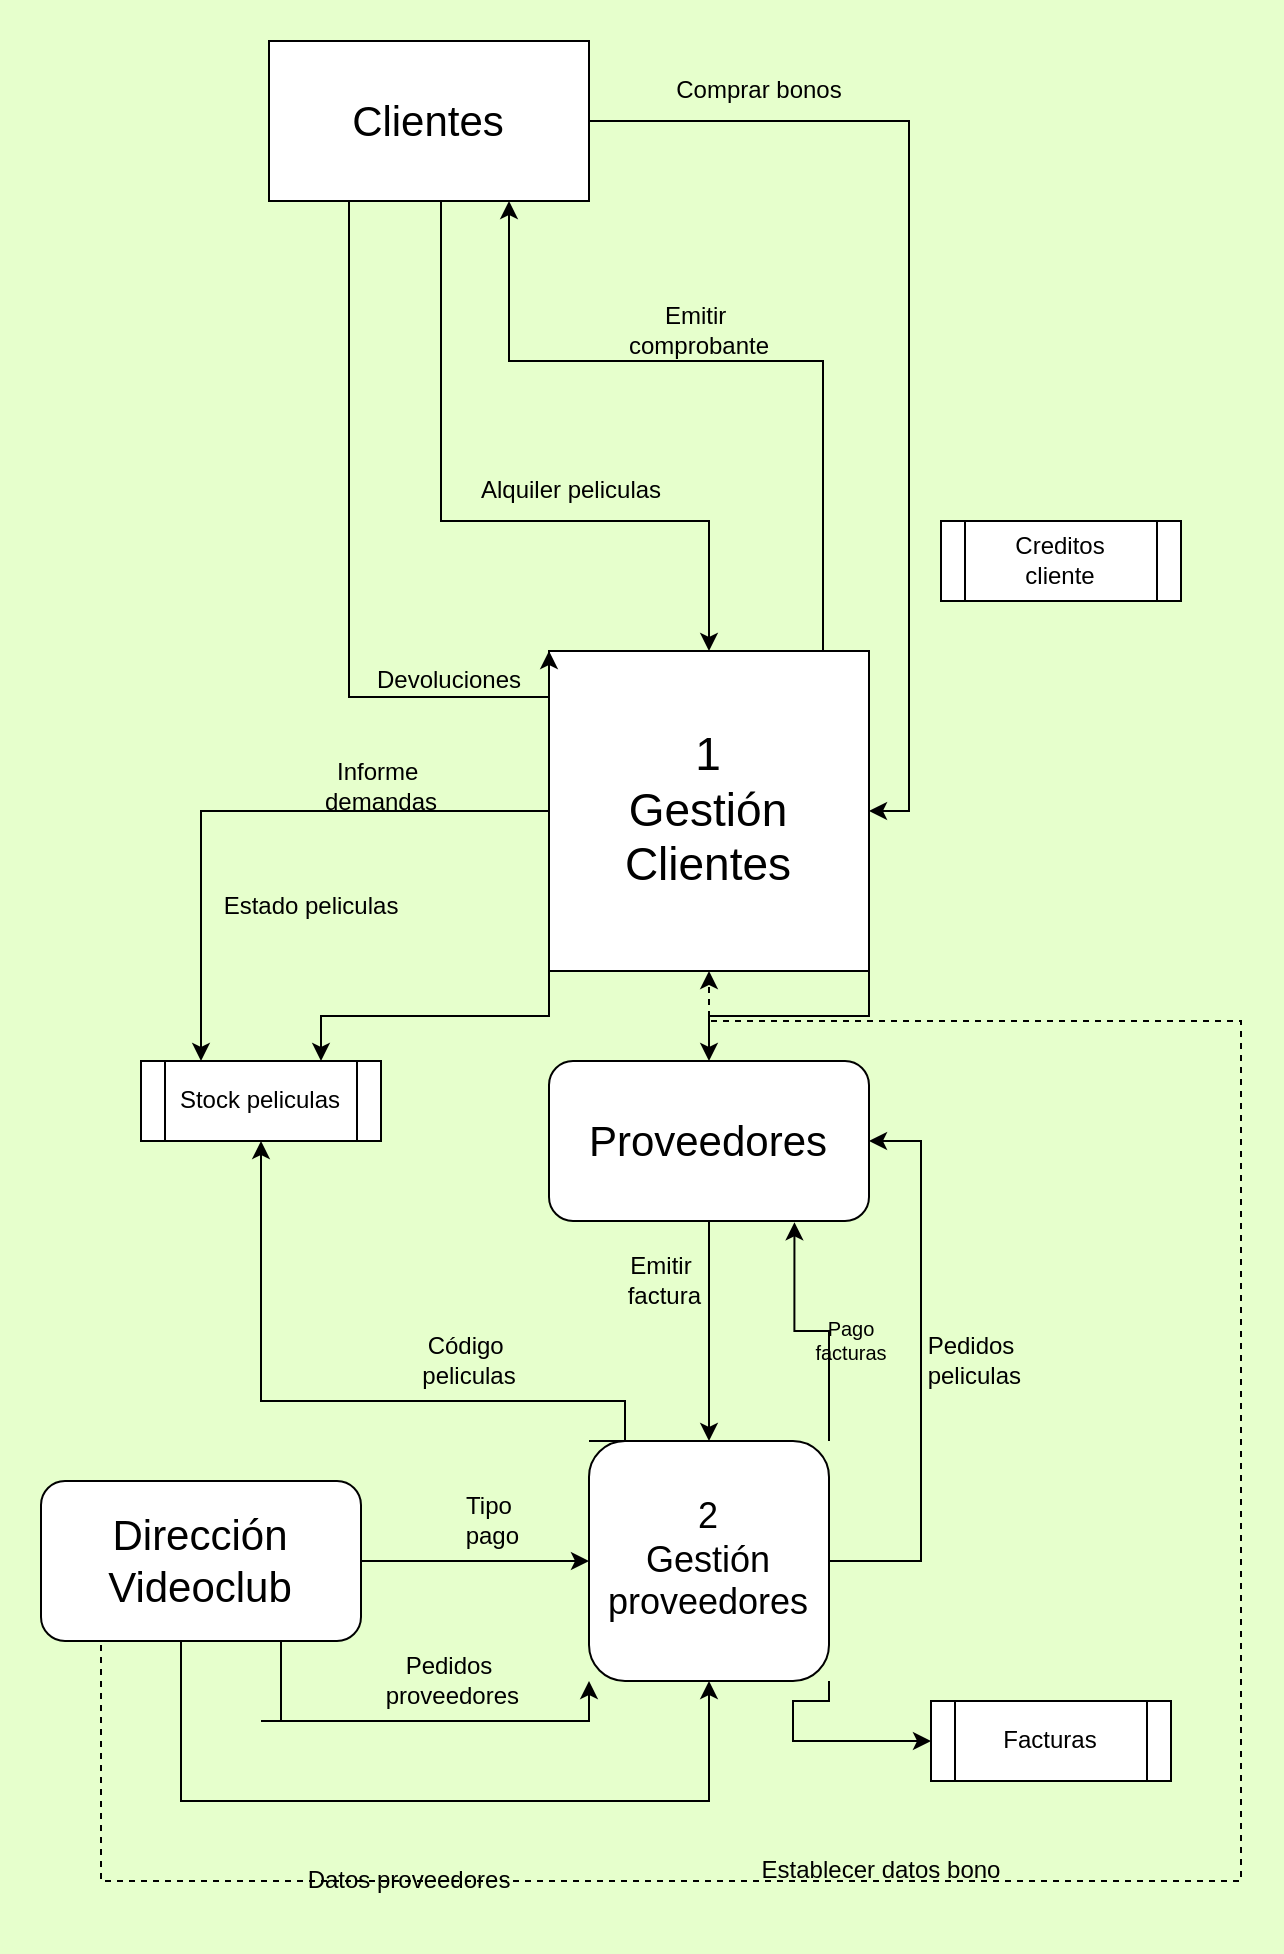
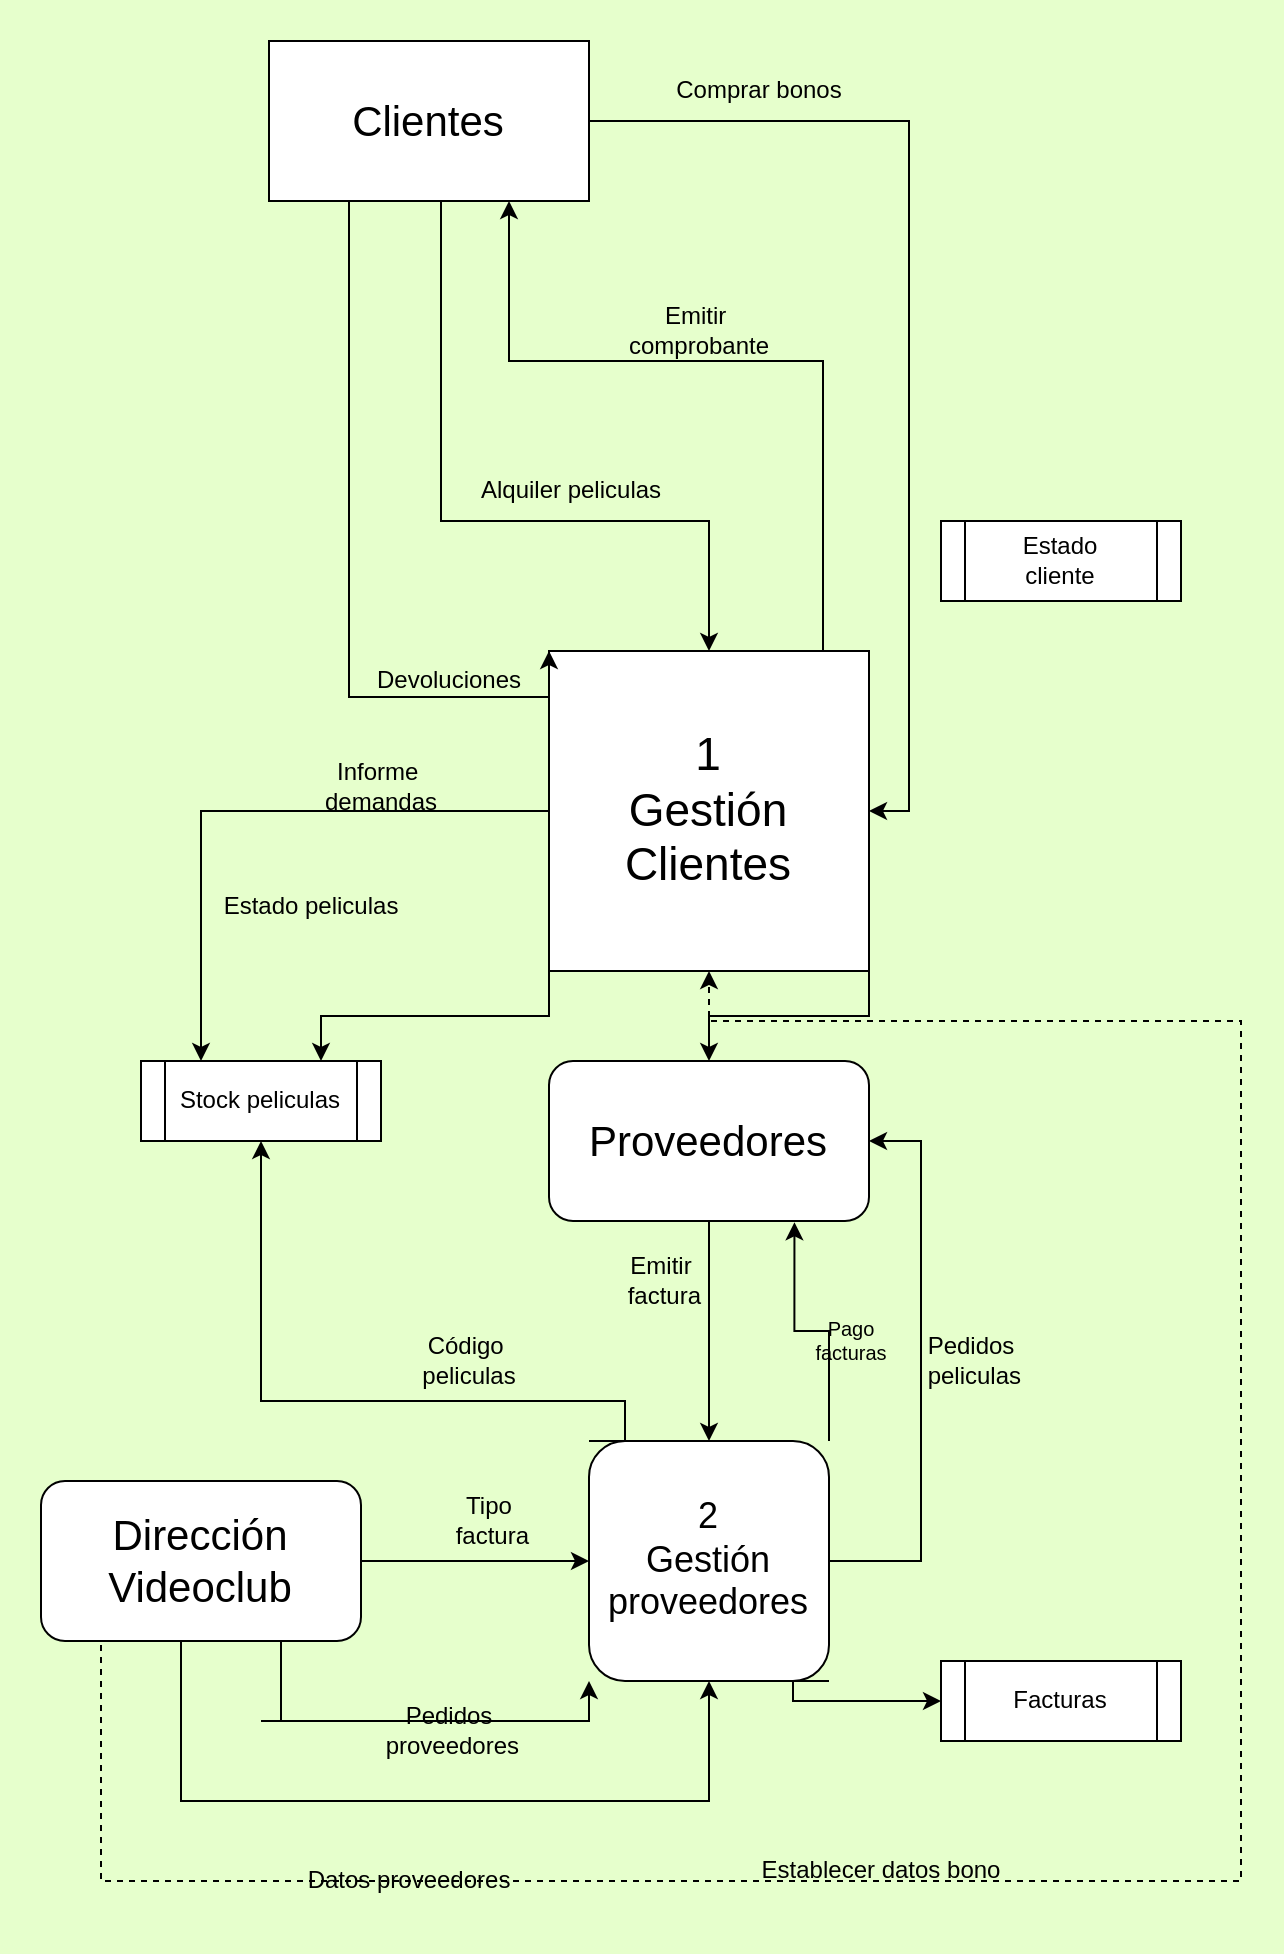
(1061, 561) -> (1061, 561)
(490, 1521) -> (490, 1521)
(449, 1681) -> (449, 1731)
(1051, 1741) -> (1061, 1701)
